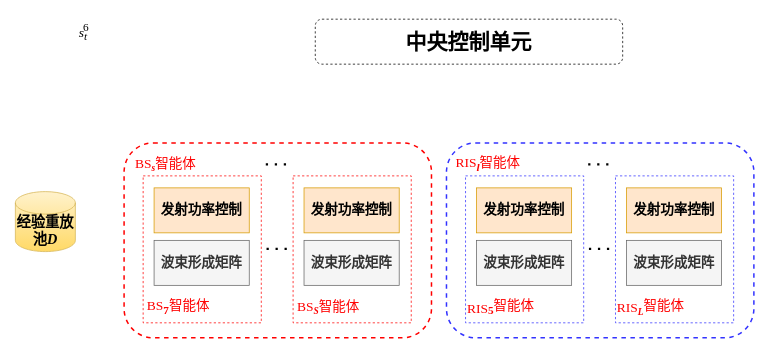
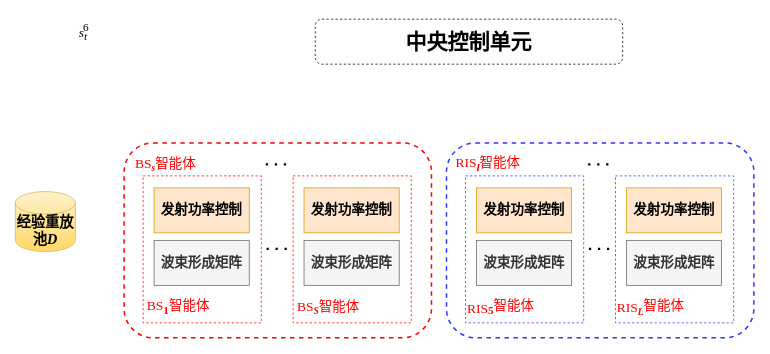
(179, 308) -> (179, 308)
